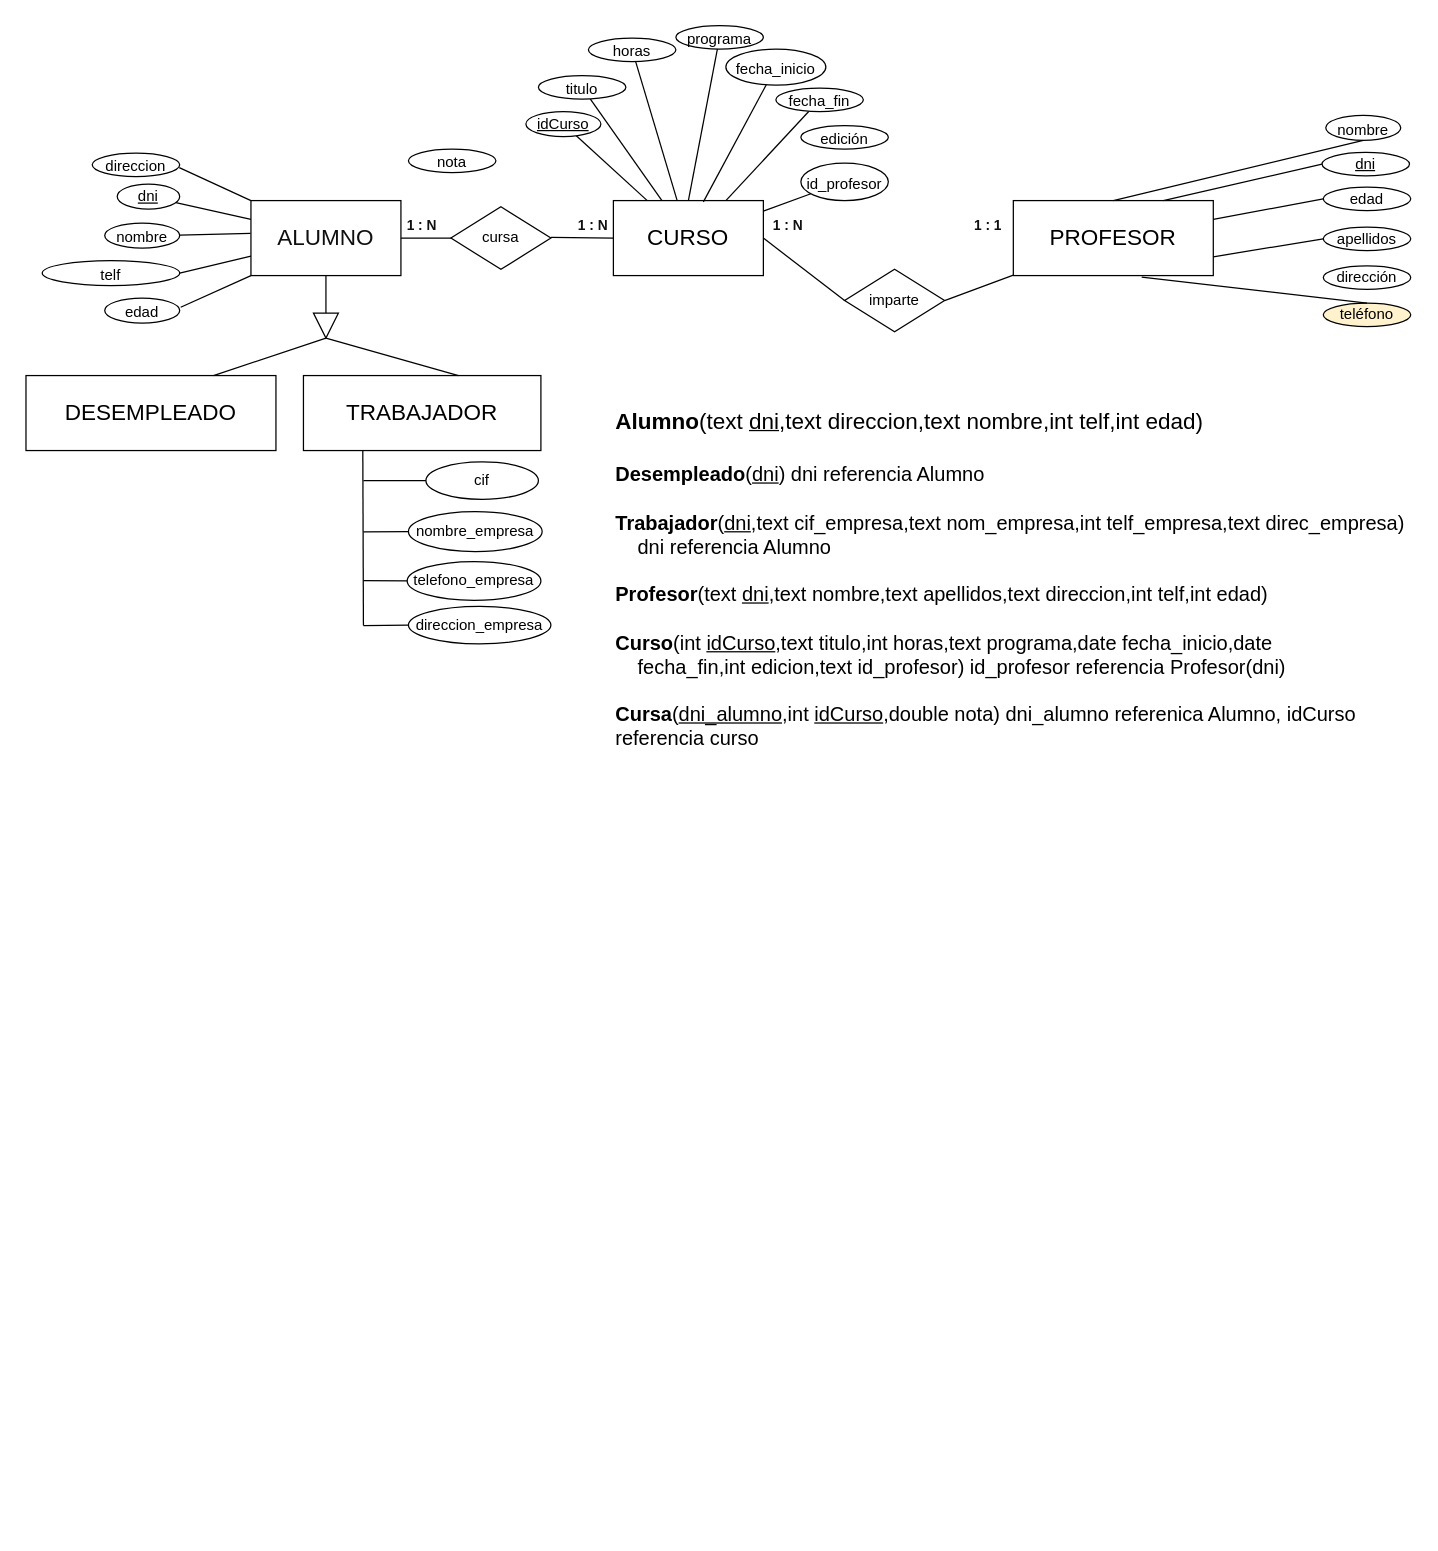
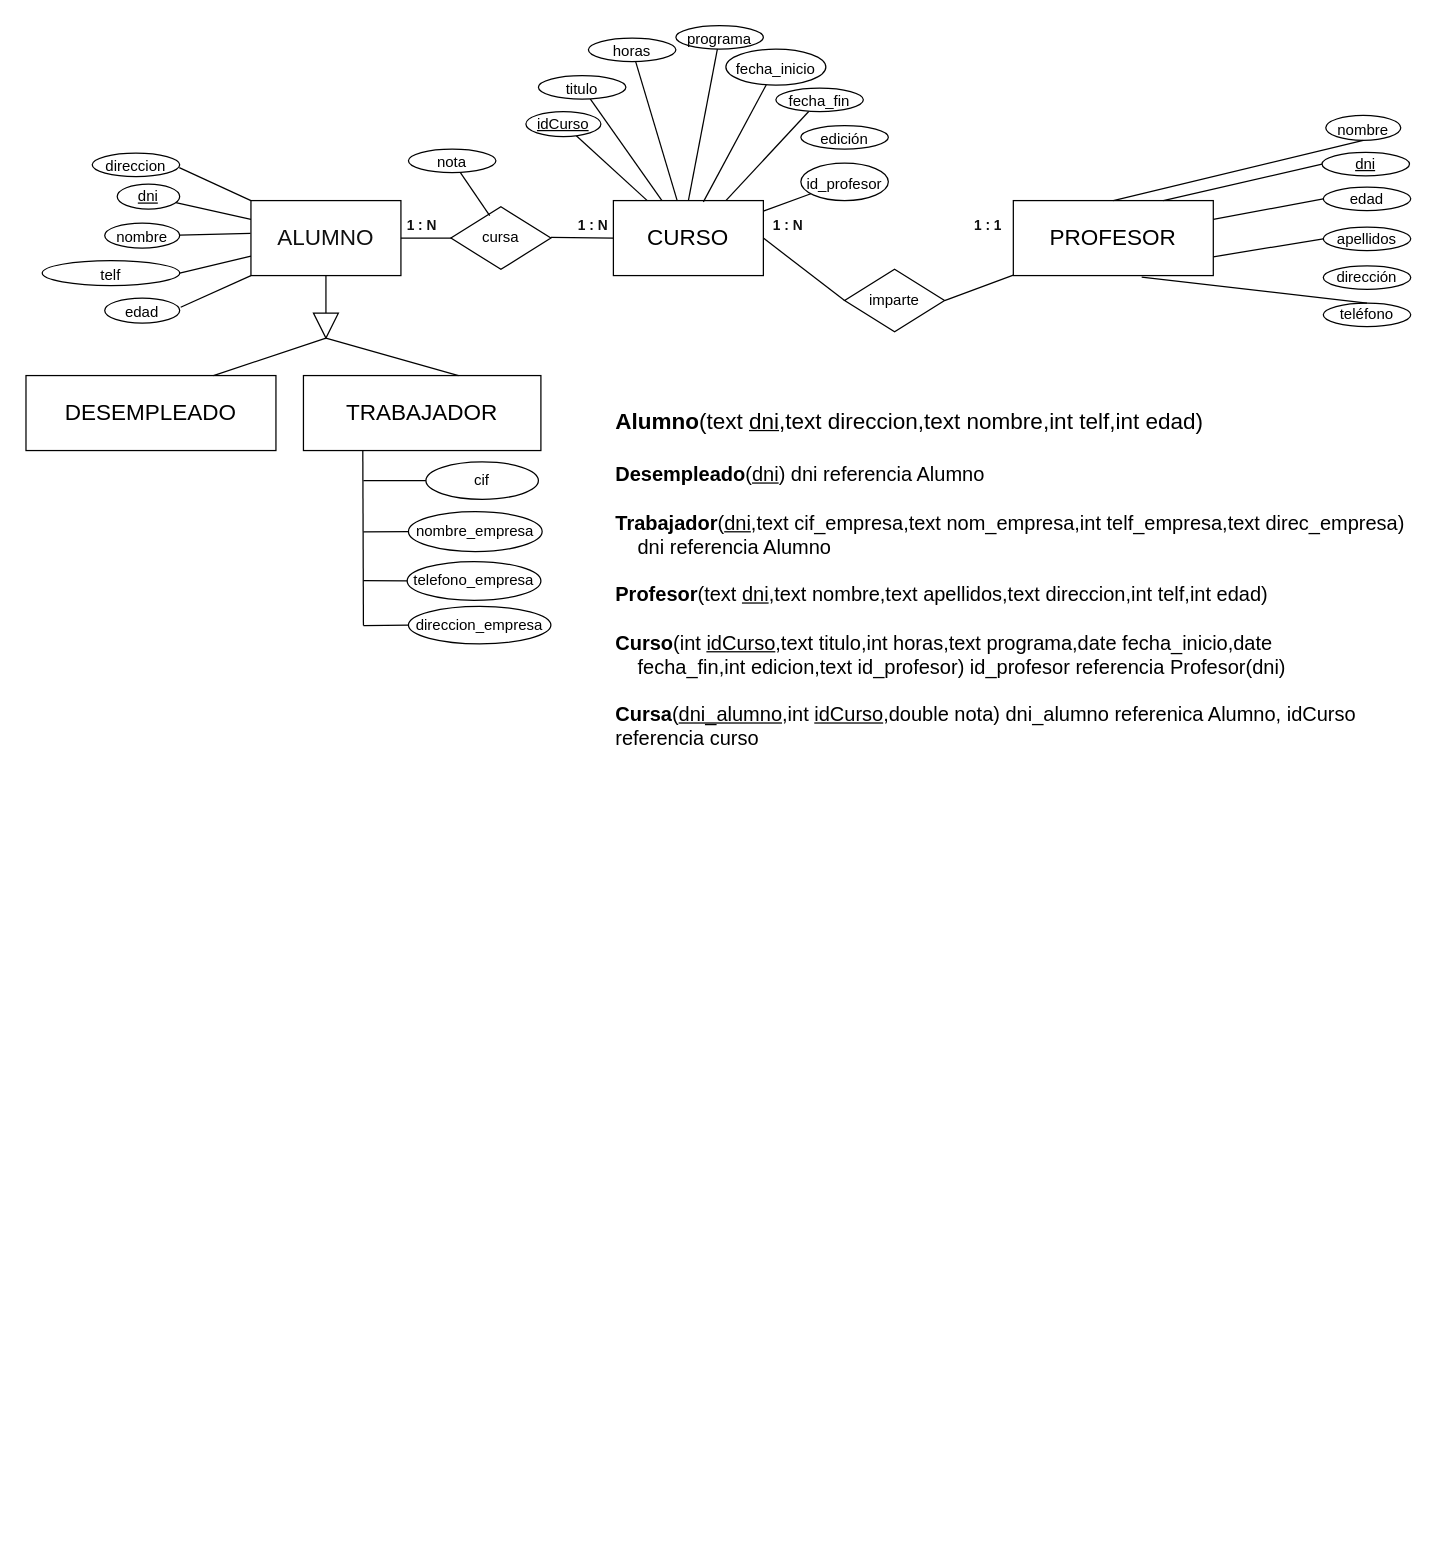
none -> (475, 194)
(1367, 315) -> (1367, 315)
